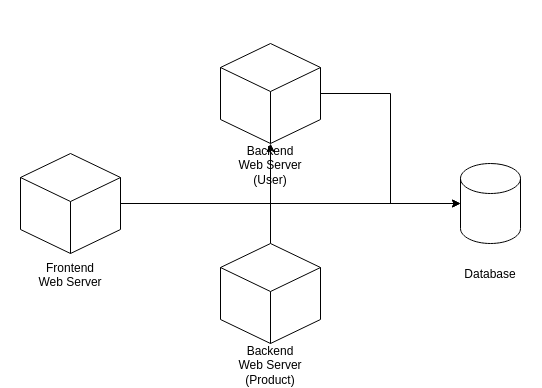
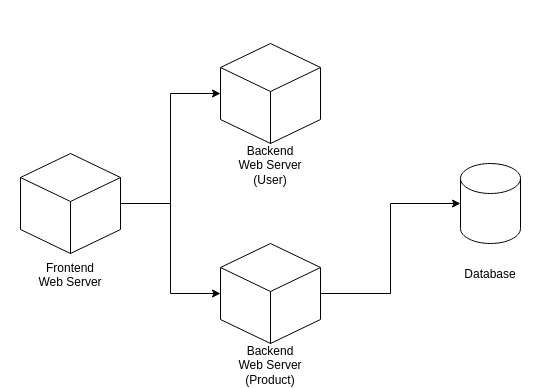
(391, 112) -> none
none -> (171, 126)
(271, 197) -> (391, 285)
(279, 204) -> (171, 271)
